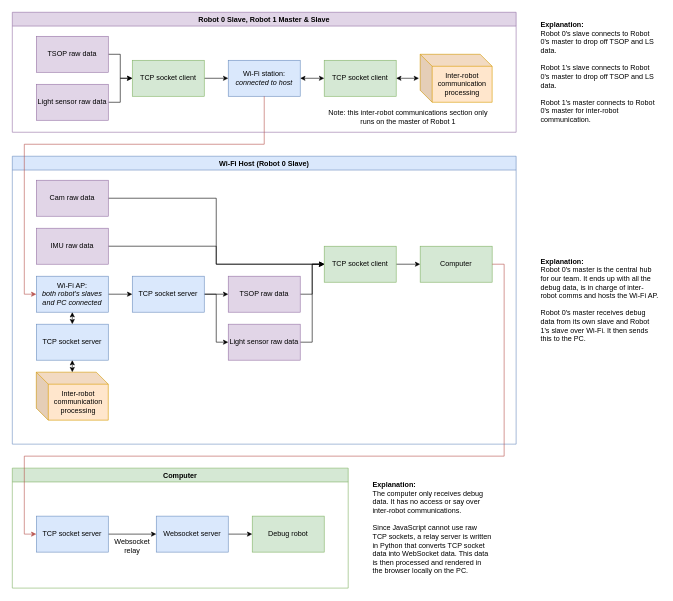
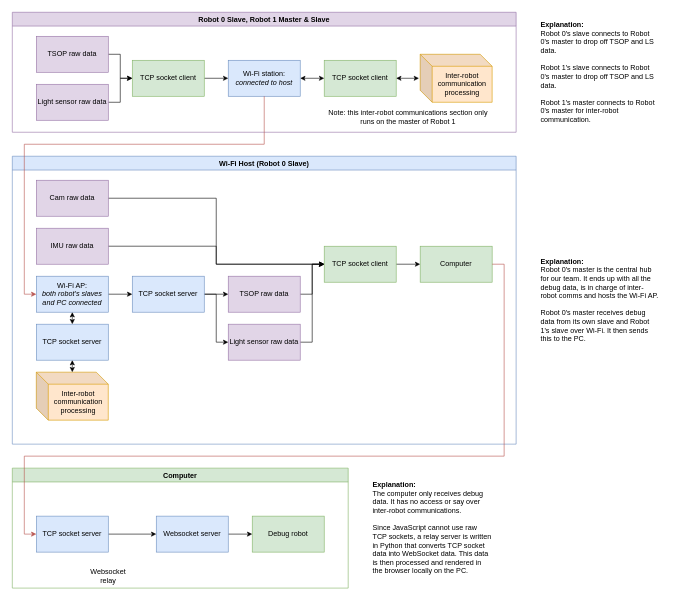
(132, 546) -> (108, 576)
